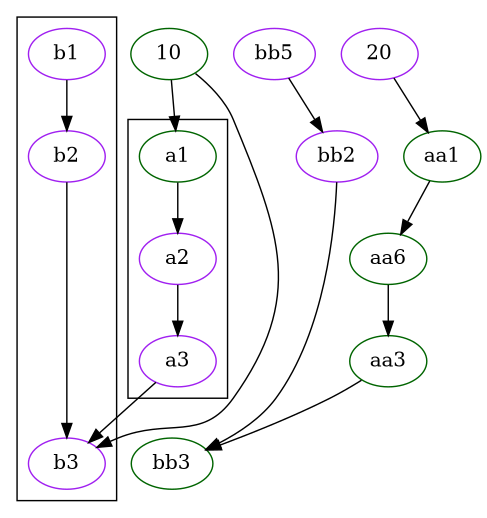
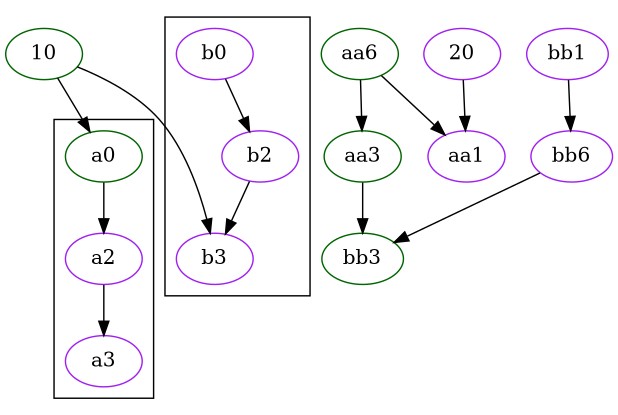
(67, 54) -> (215, 54)
(274, 54) -> (567, 54)
(178, 156) -> (104, 156)
(337, 156) -> (572, 156)
(442, 156) -> (466, 156)
(419, 201) -> (408, 100)
(128, 408) -> none
